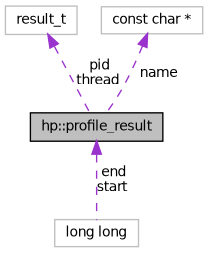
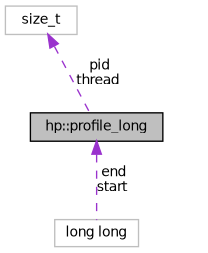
(41, 20) -> (41, 20)
(152, 20) -> none
(97, 127) -> (97, 127)
